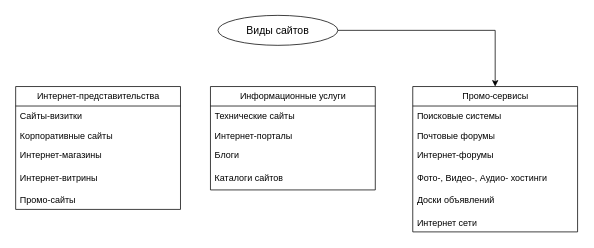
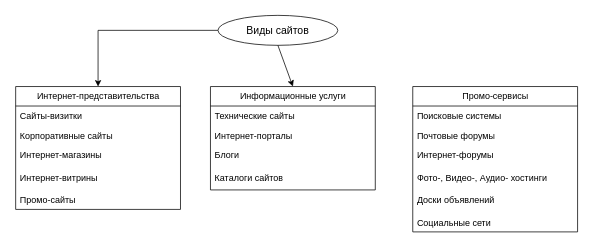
none -> (157, 30)
(442, 30) -> none
none -> (284, 63)
(449, 223) -> (454, 223)
